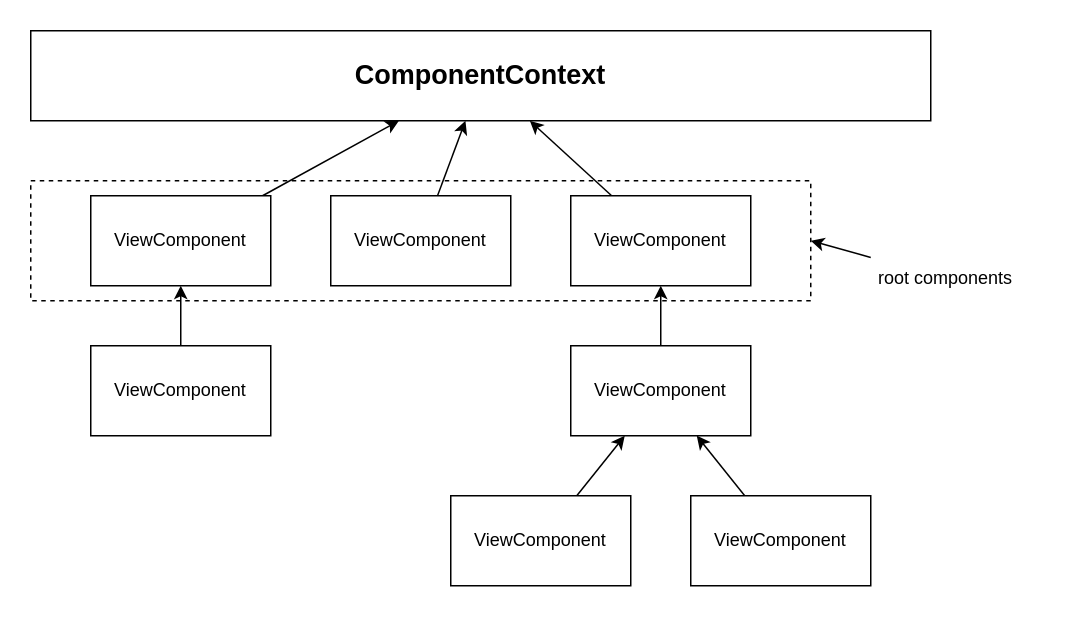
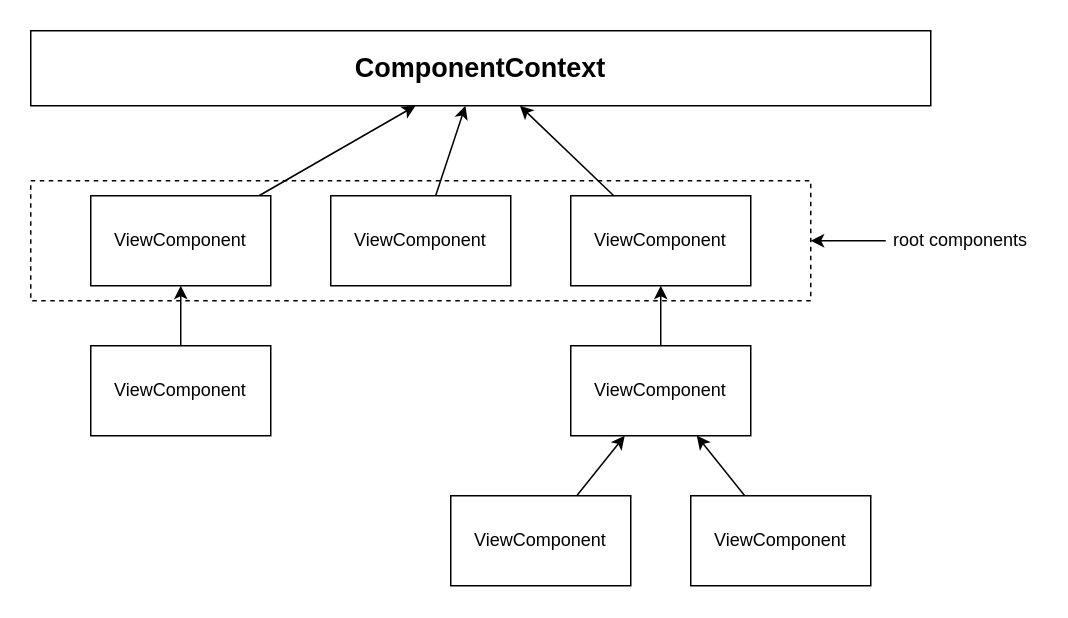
(481, 76) -> (481, 68)
(946, 278) -> (961, 241)
